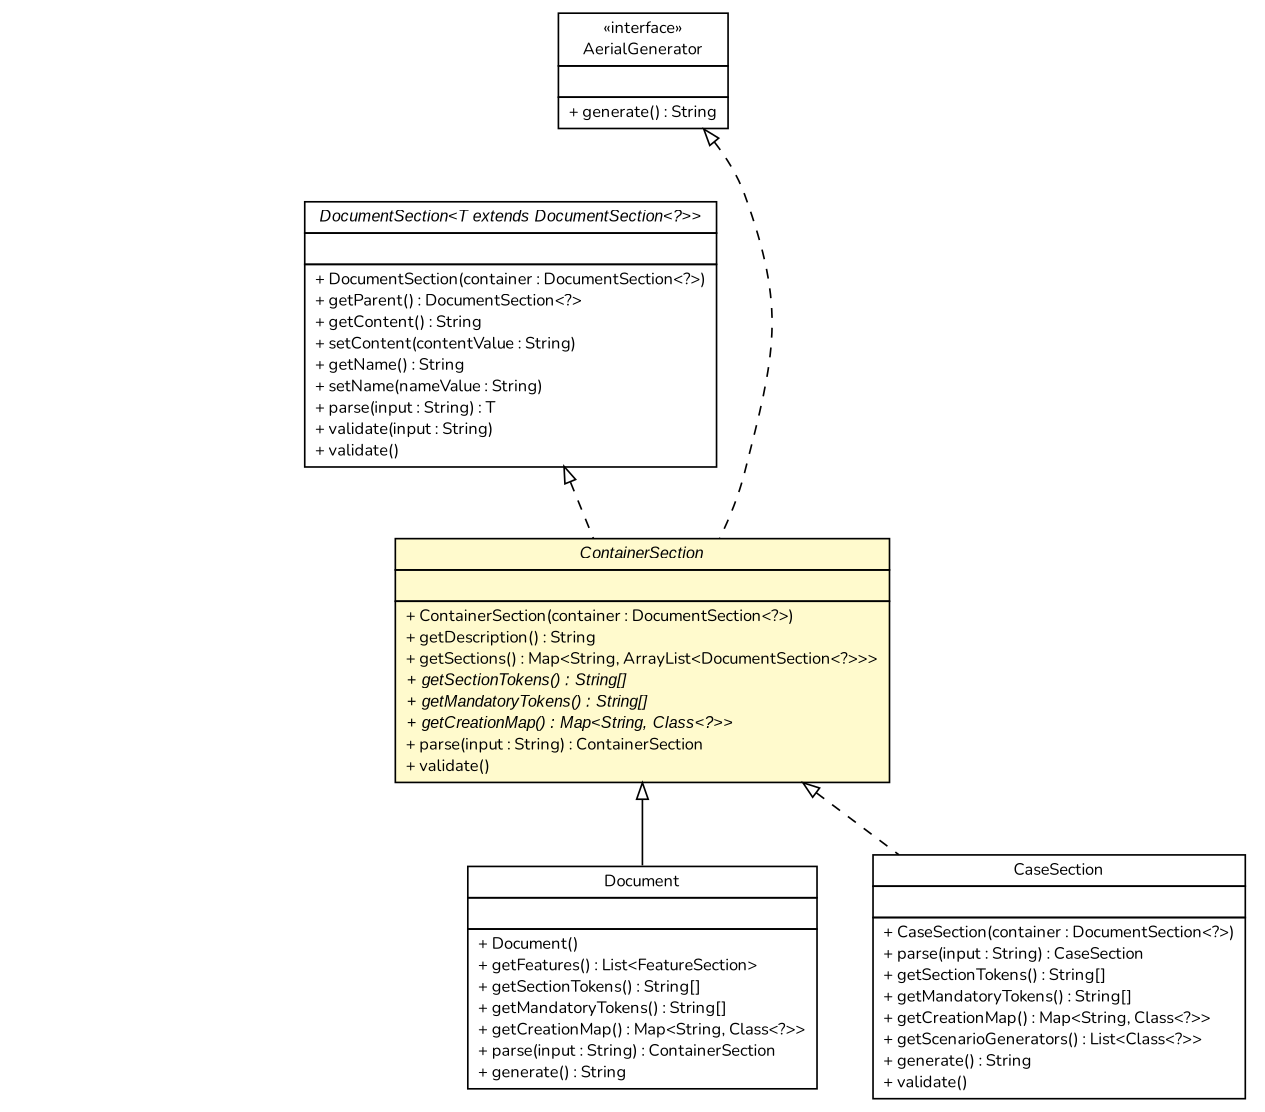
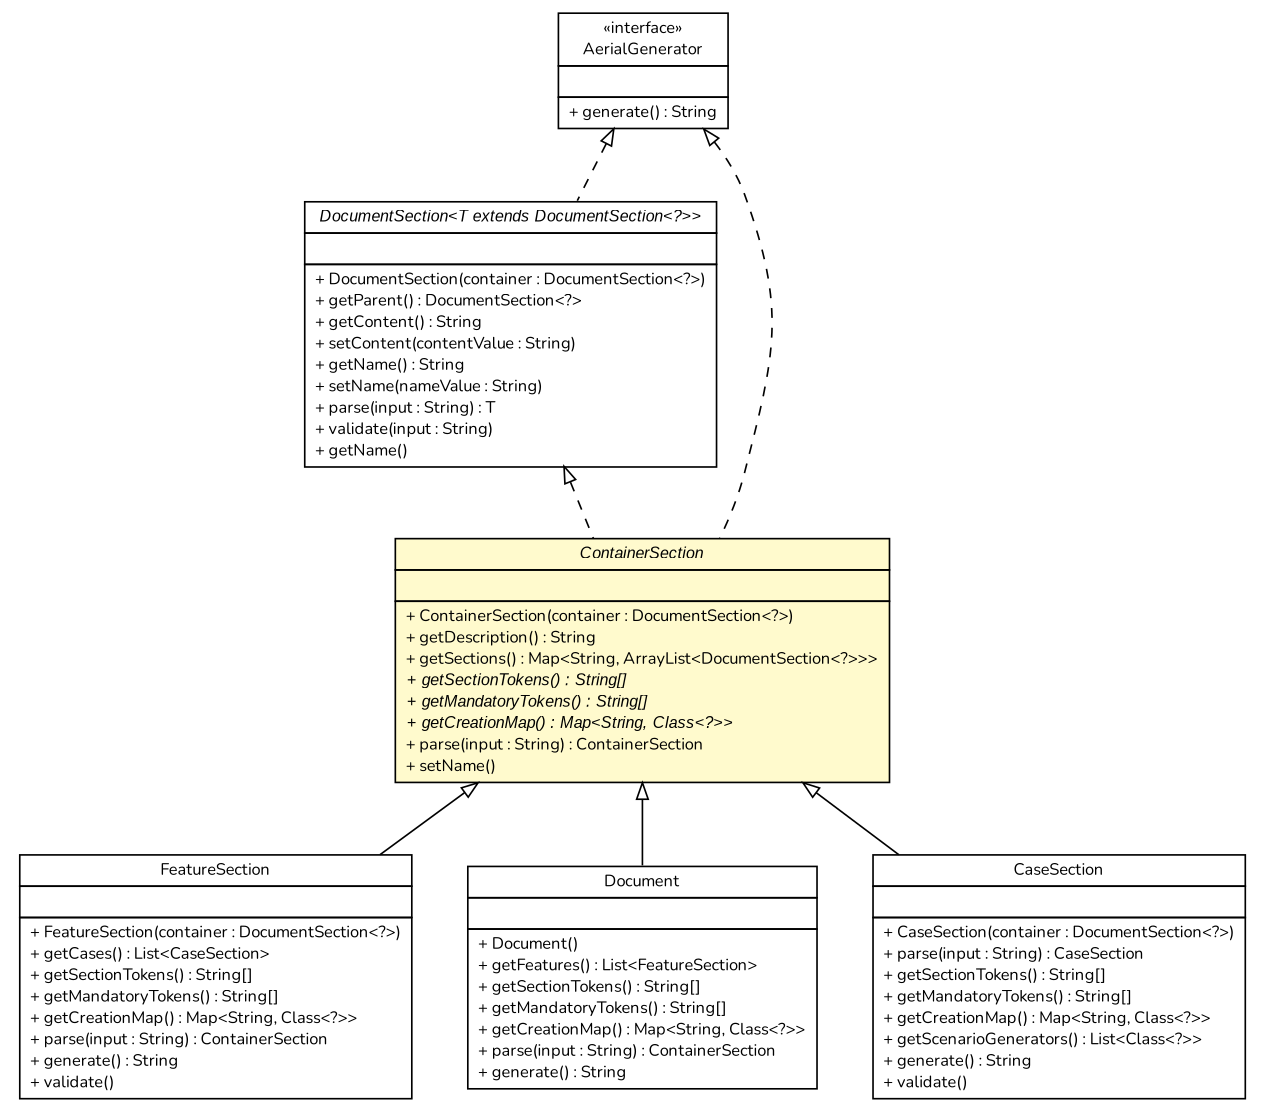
none -> (592, 172)
(357, 451) -> (362, 451)
(448, 766) -> (451, 766)
(858, 824) -> (858, 824)
none -> (216, 977)
